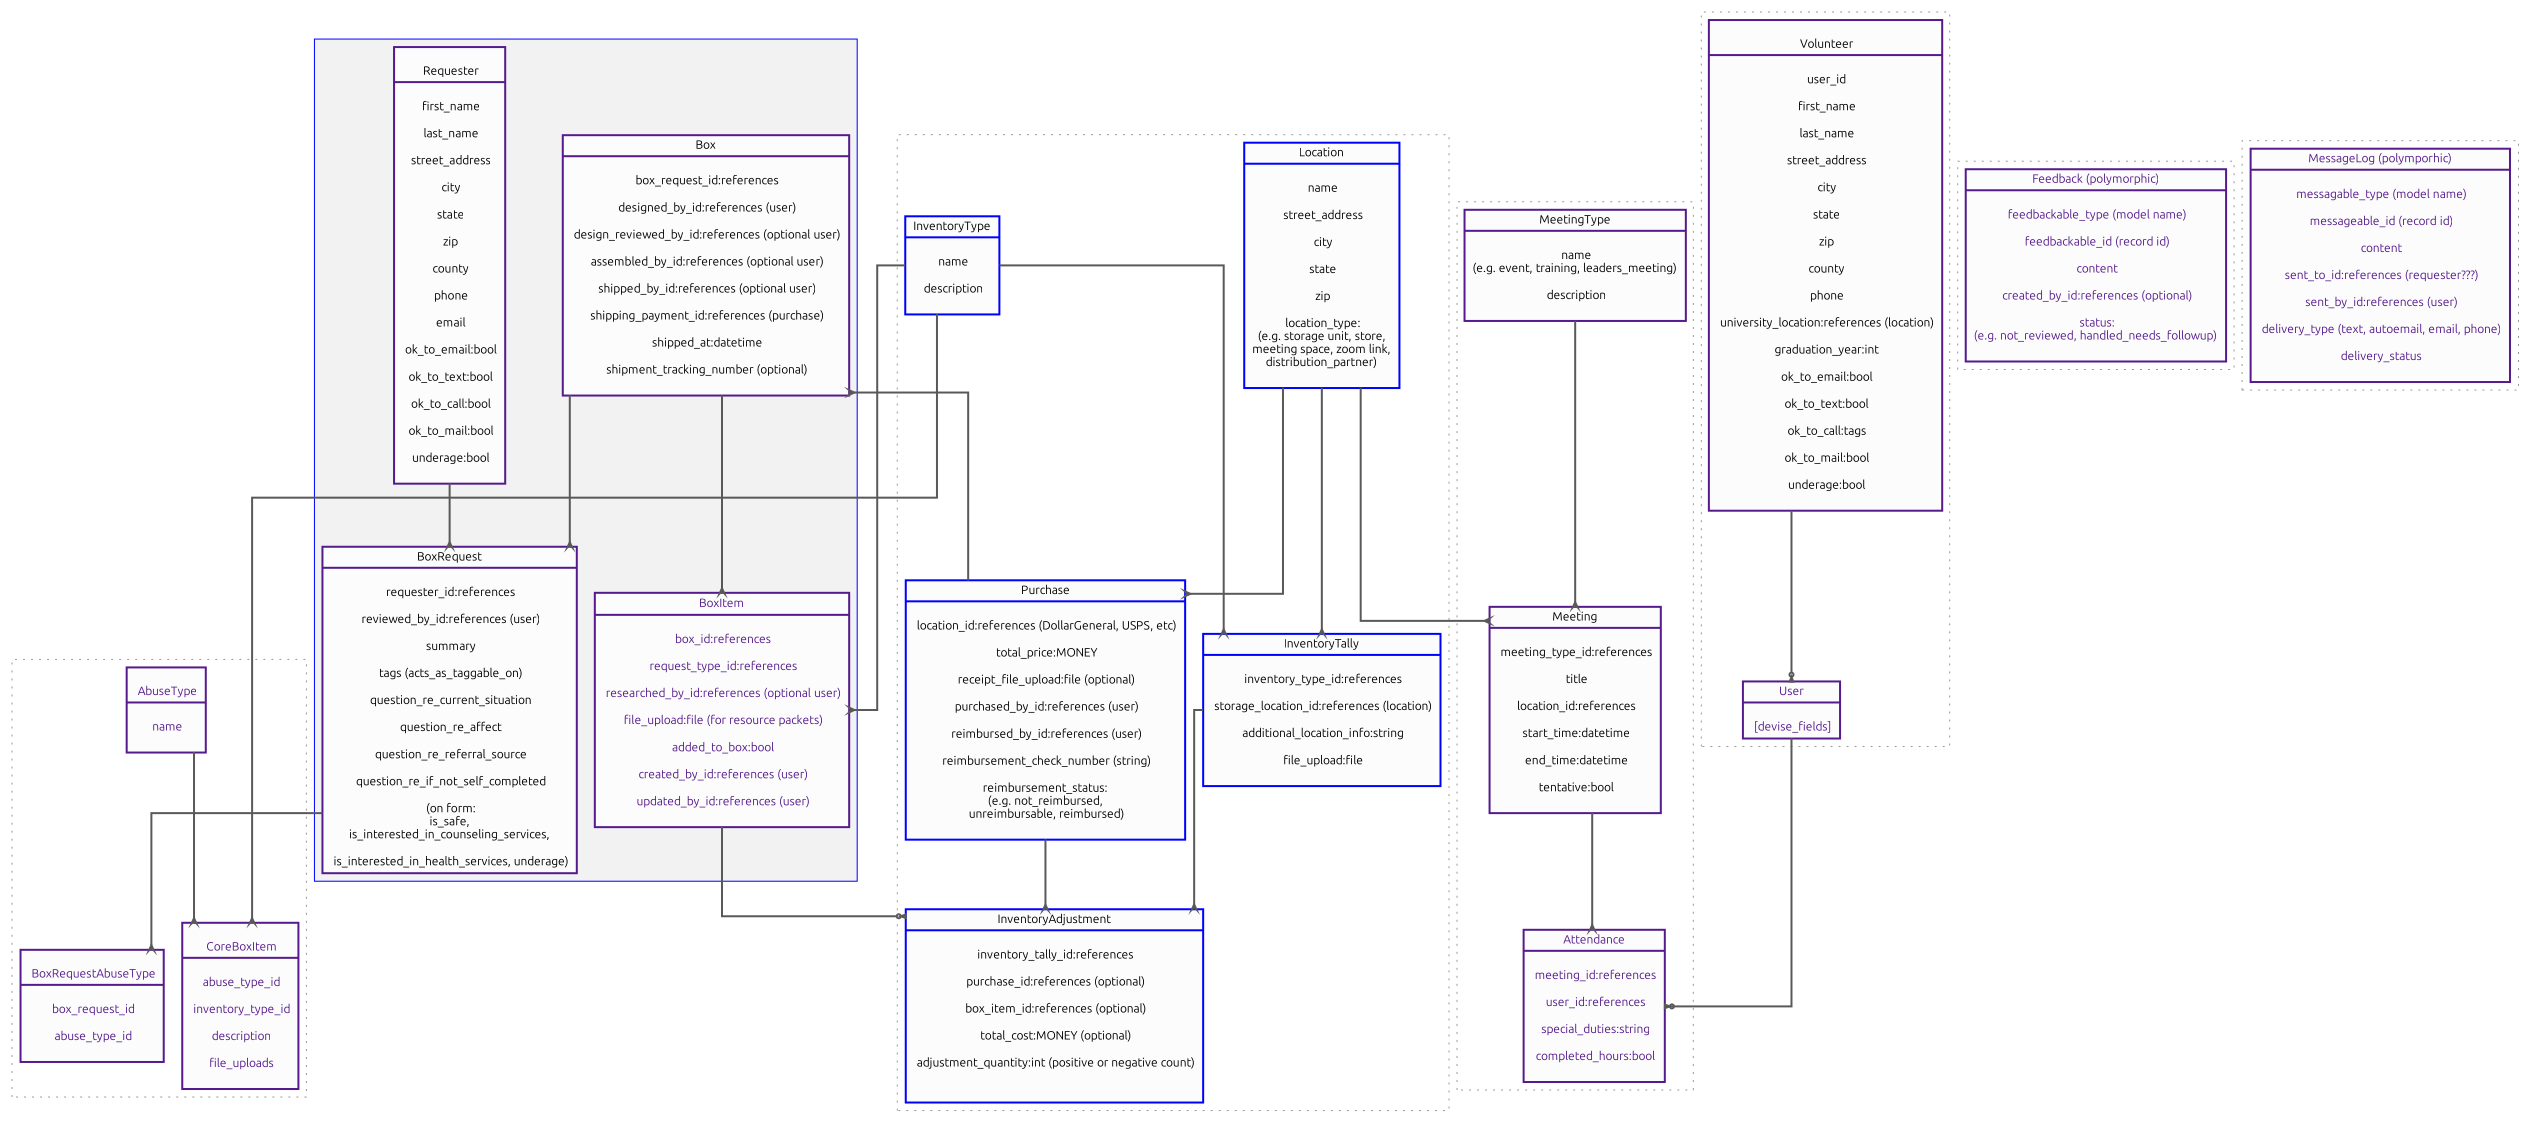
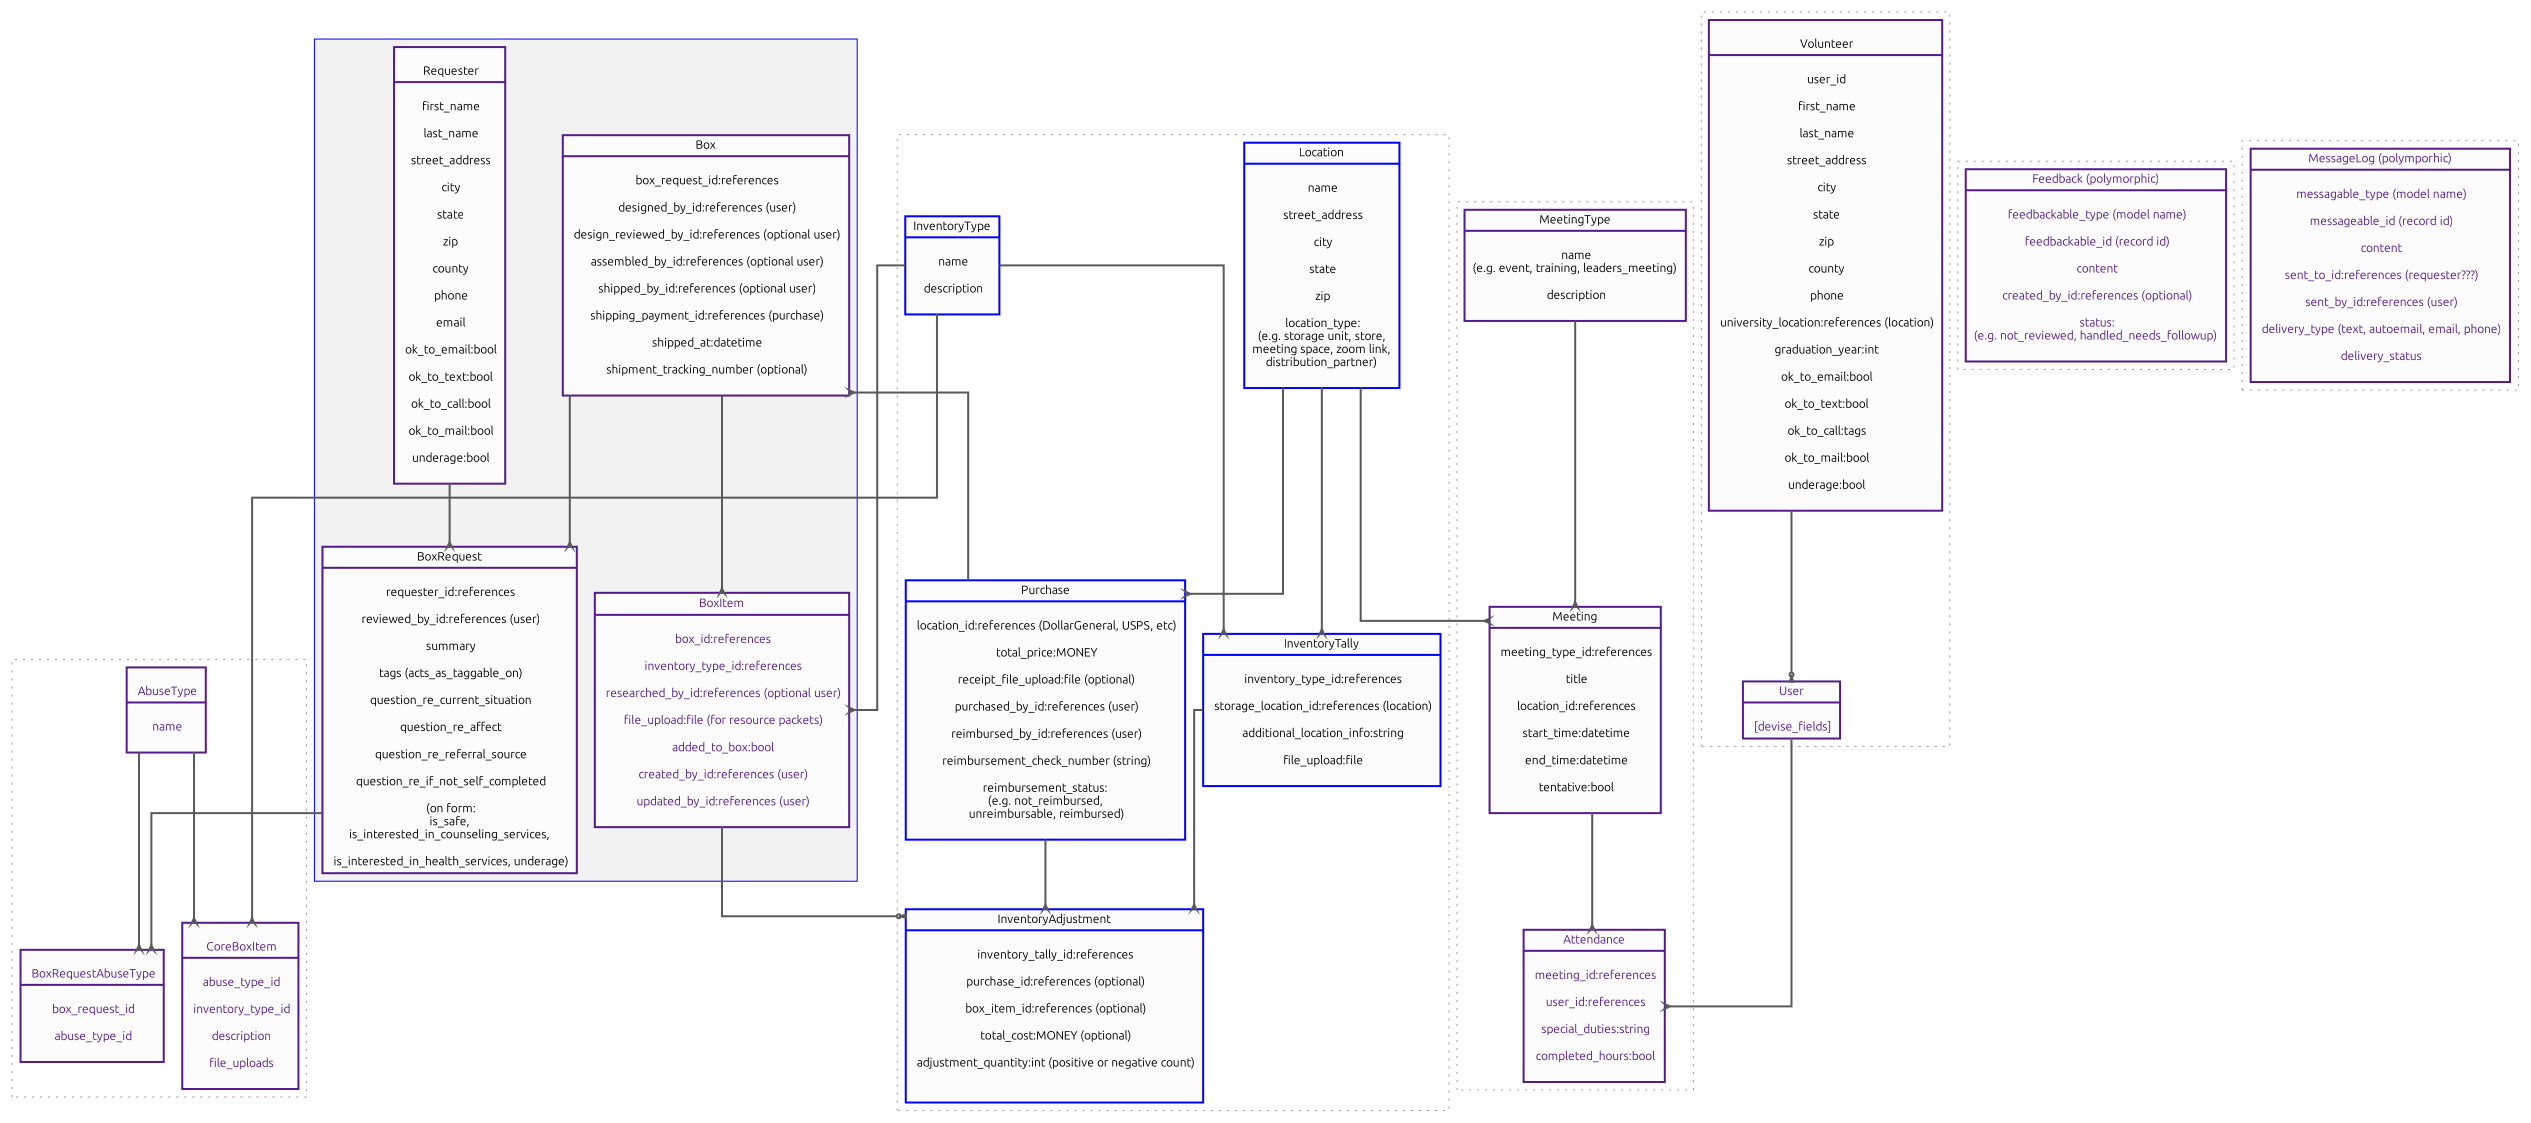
(722, 666) -> (722, 666)
none -> (139, 849)
(1791, 933) -> (1791, 933)
